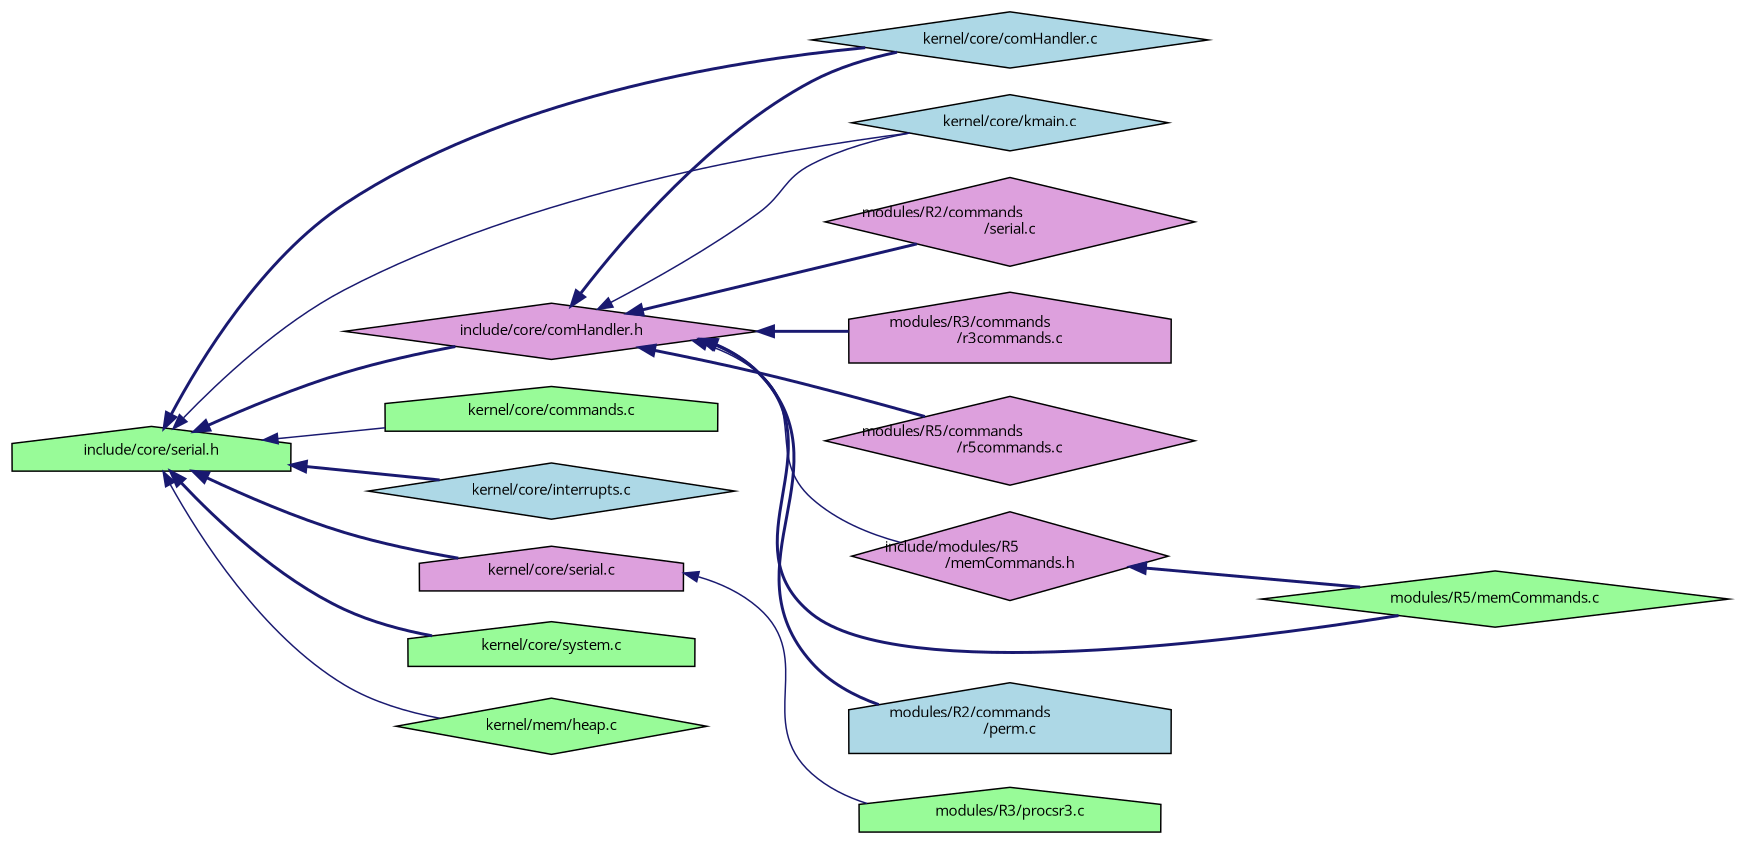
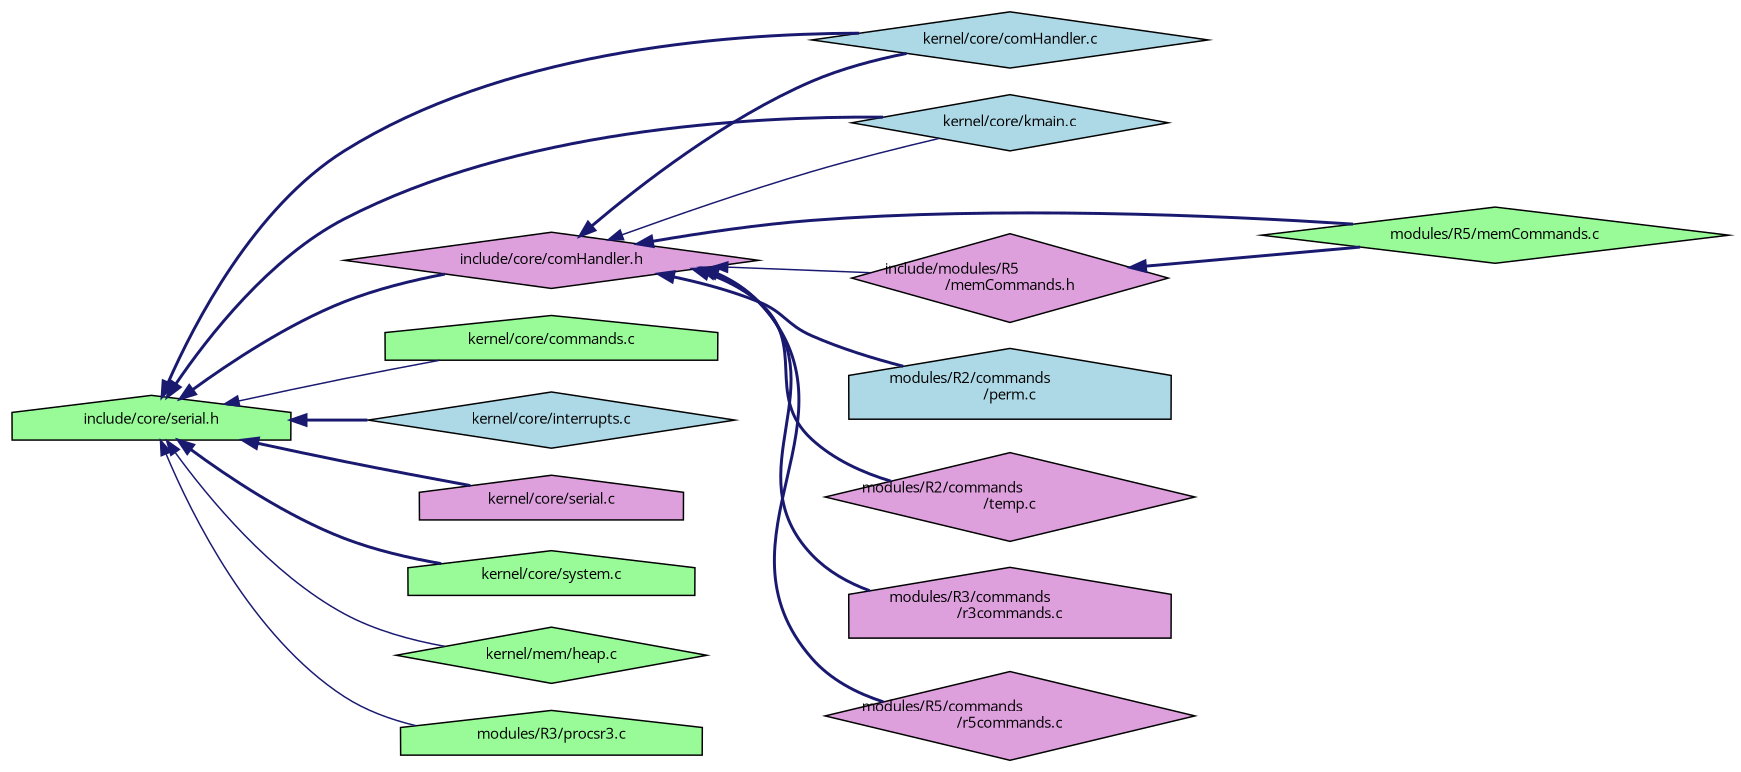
(521, 218) -> (491, 163)
(1010, 222) -> (1010, 497)
(785, 688) -> (262, 619)
